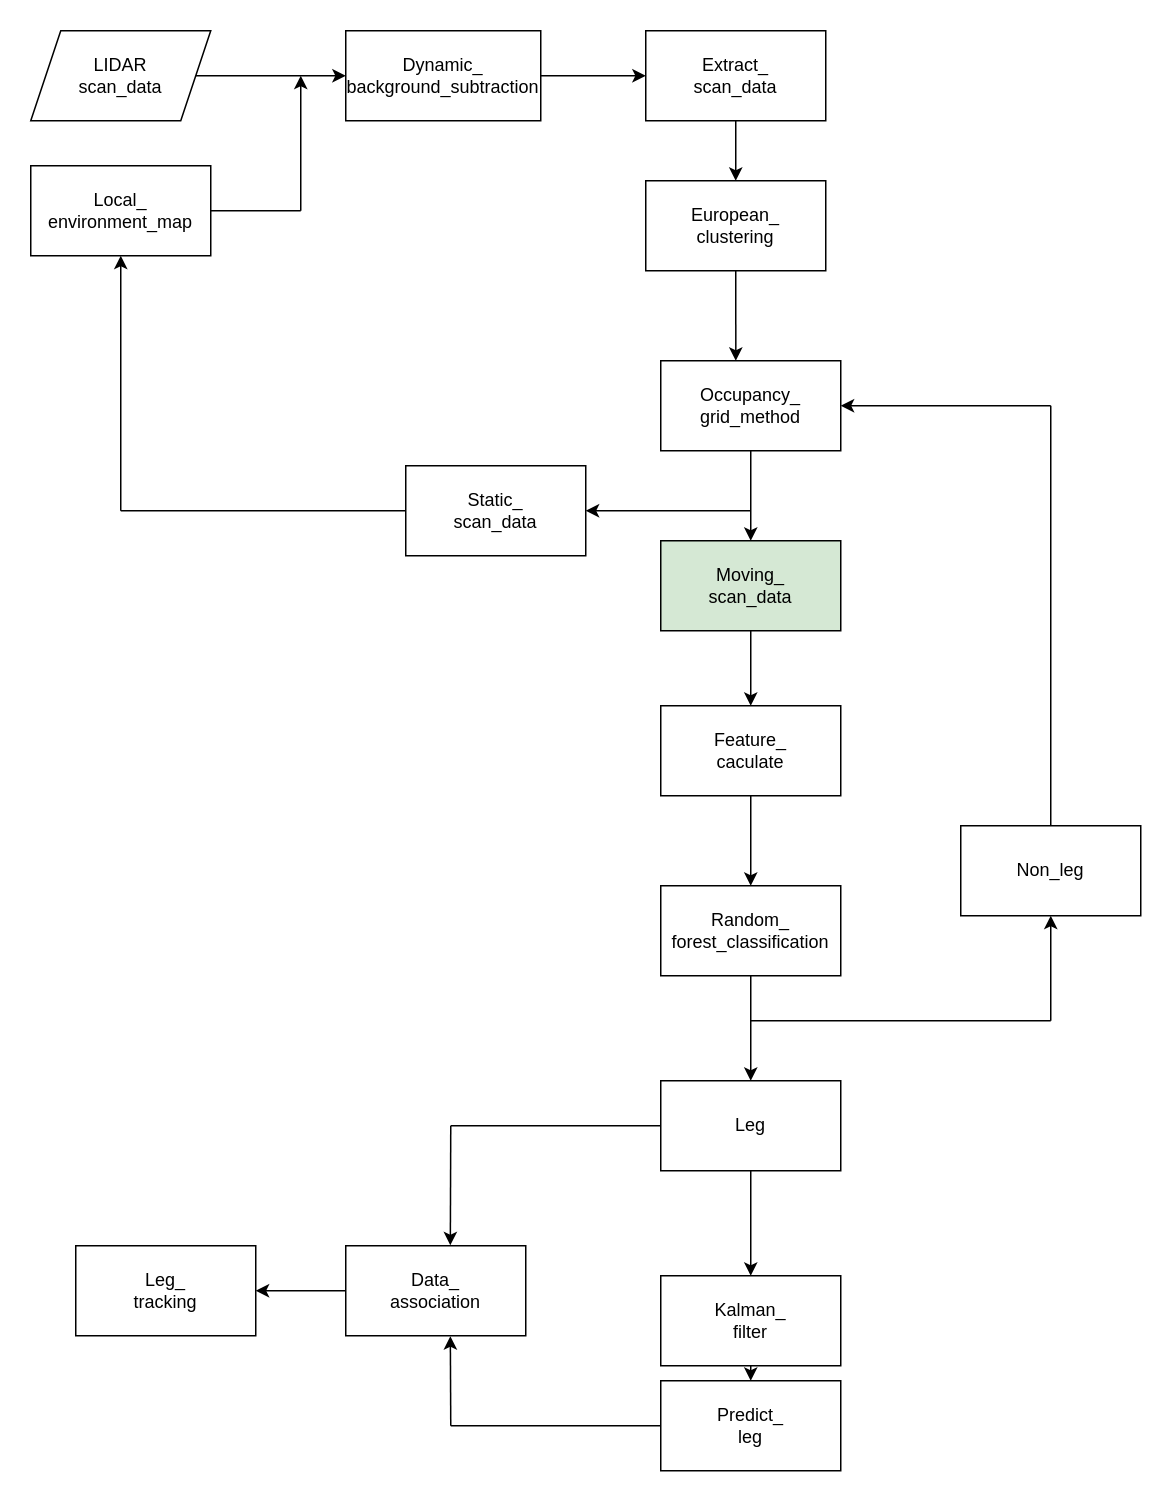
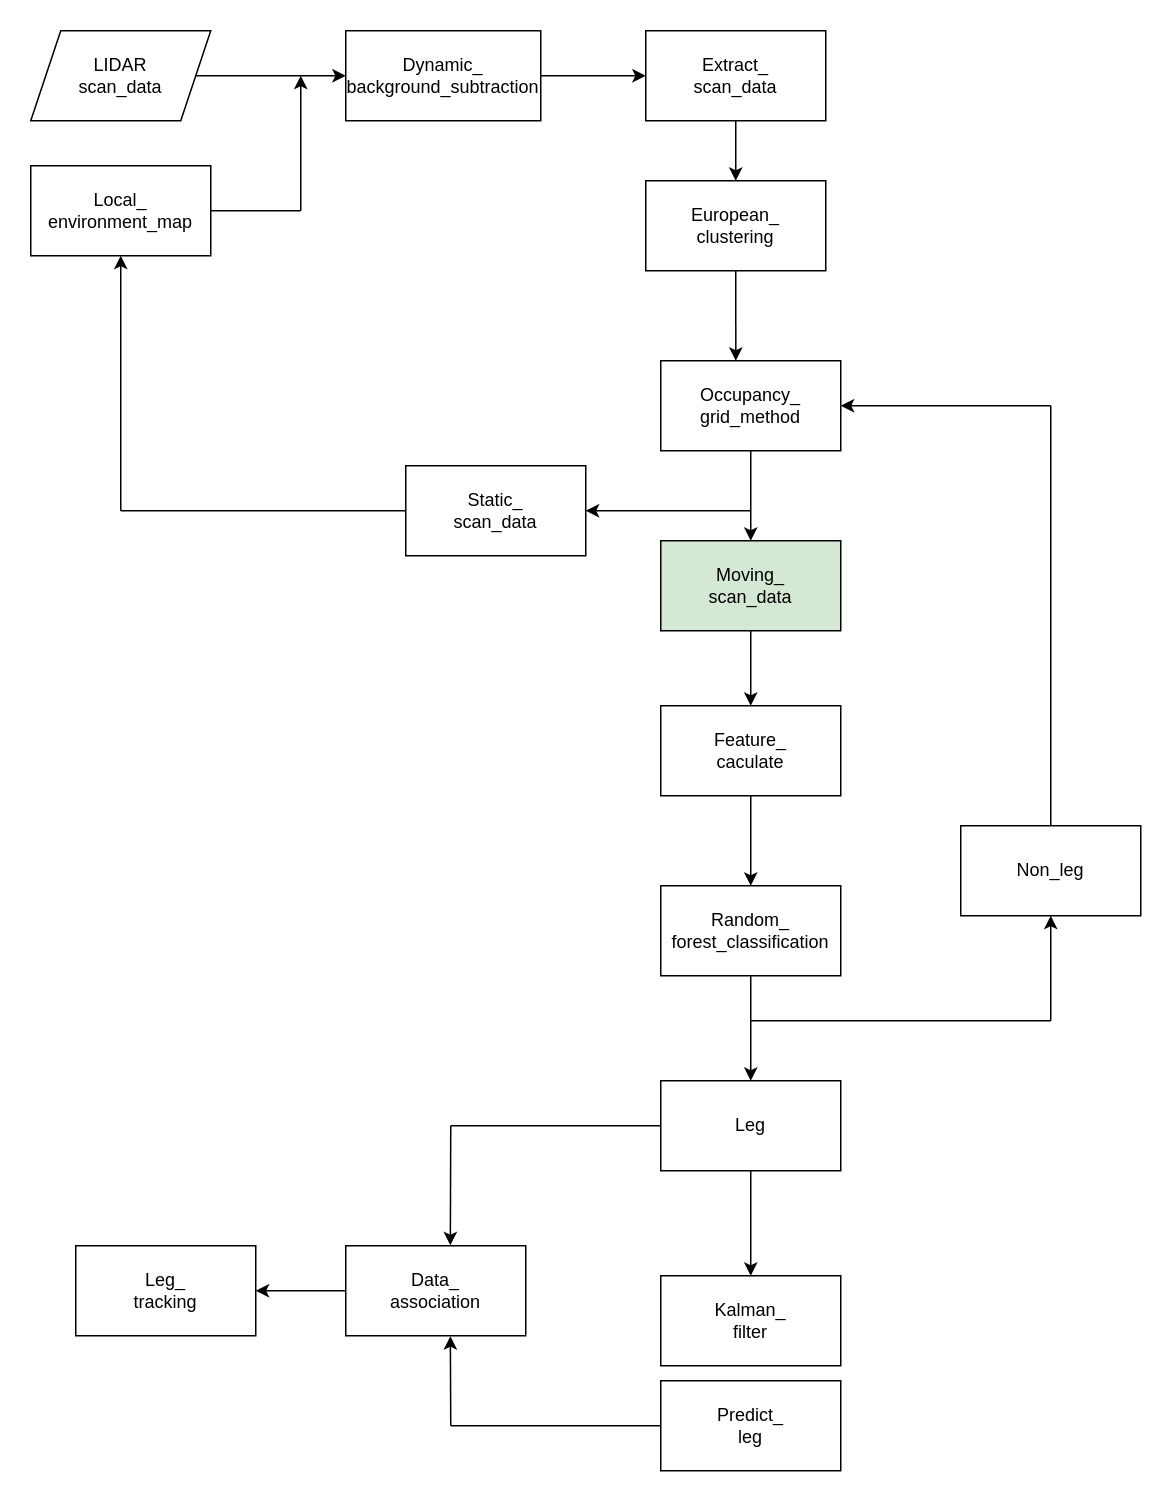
(751, 1368) -> none
